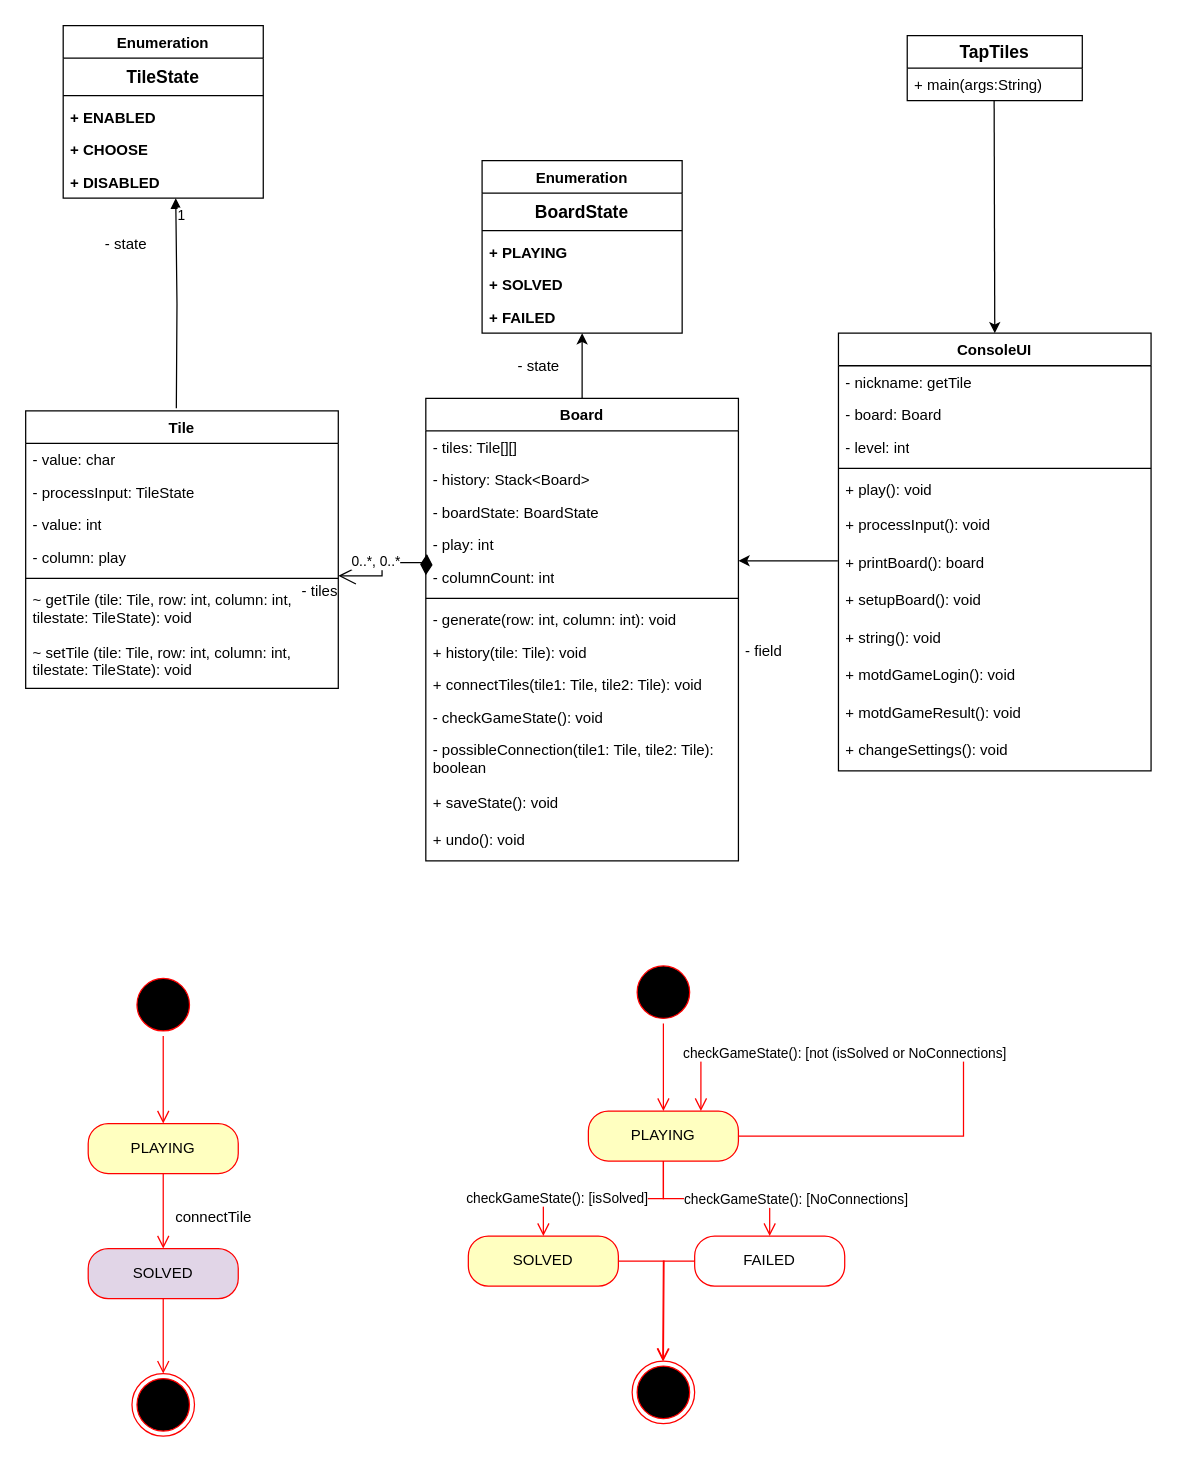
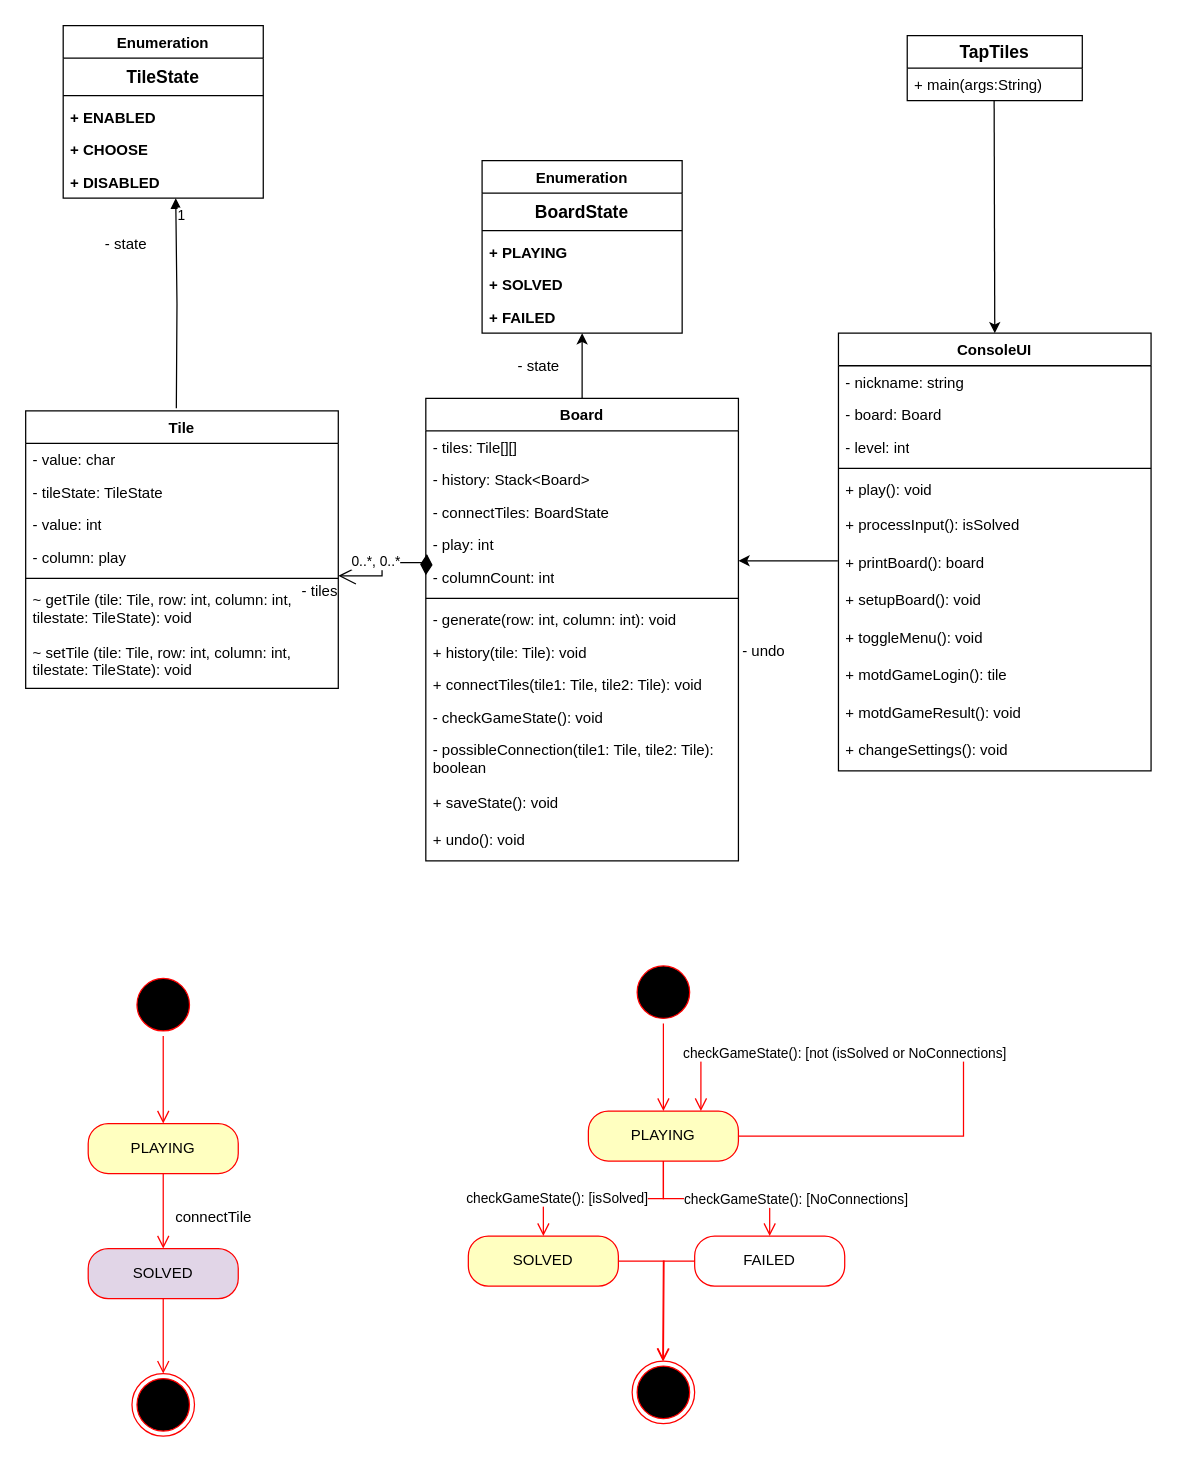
(914, 383) -> (911, 383)
(128, 493) -> (112, 493)
(528, 513) -> (533, 513)
(930, 526) -> (945, 526)
(903, 638) -> (920, 638)
(764, 652) -> (764, 652)
(932, 676) -> (931, 676)
